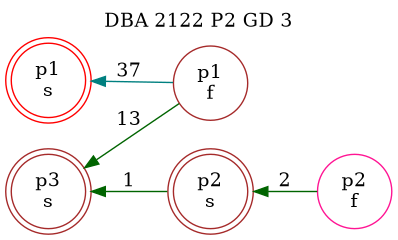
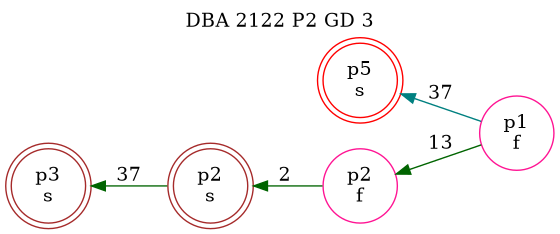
(48, 80) -> (360, 80)
(211, 83) -> (517, 133)
(138, 132) -> (445, 157)
(130, 181) -> (130, 176)
